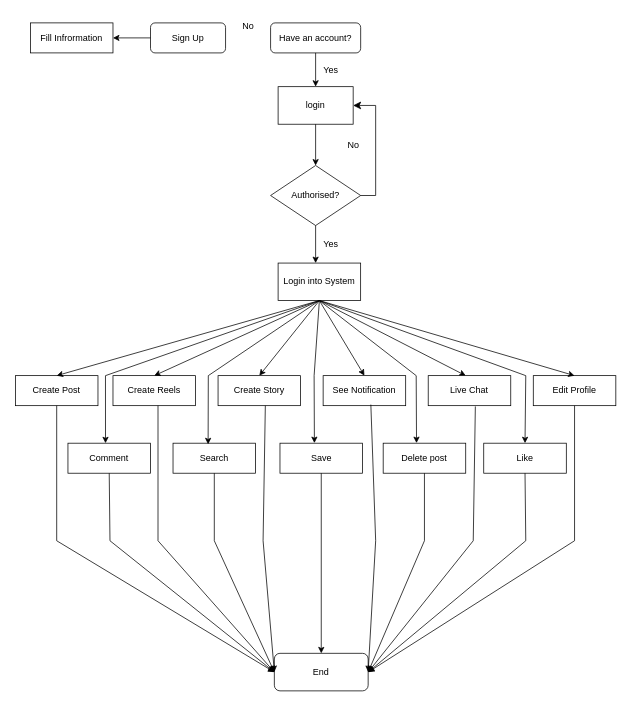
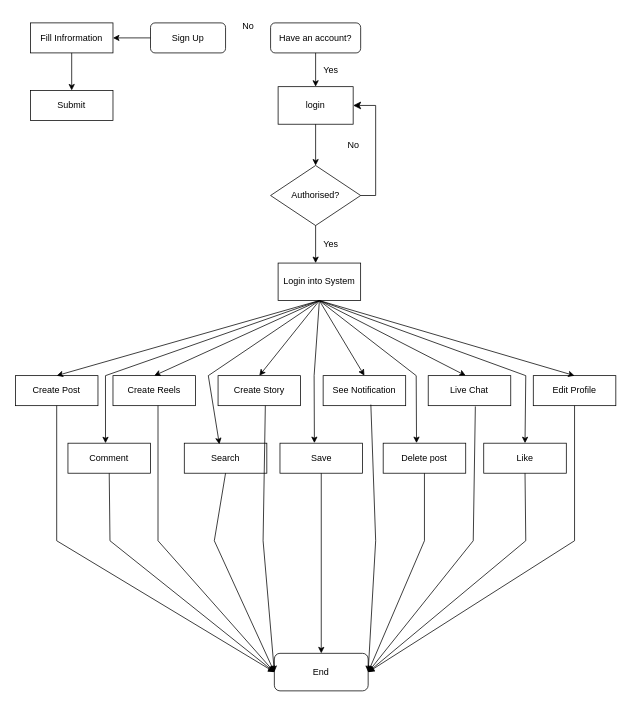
none -> (72, 69)
none -> (72, 105)
(214, 458) -> (225, 458)
